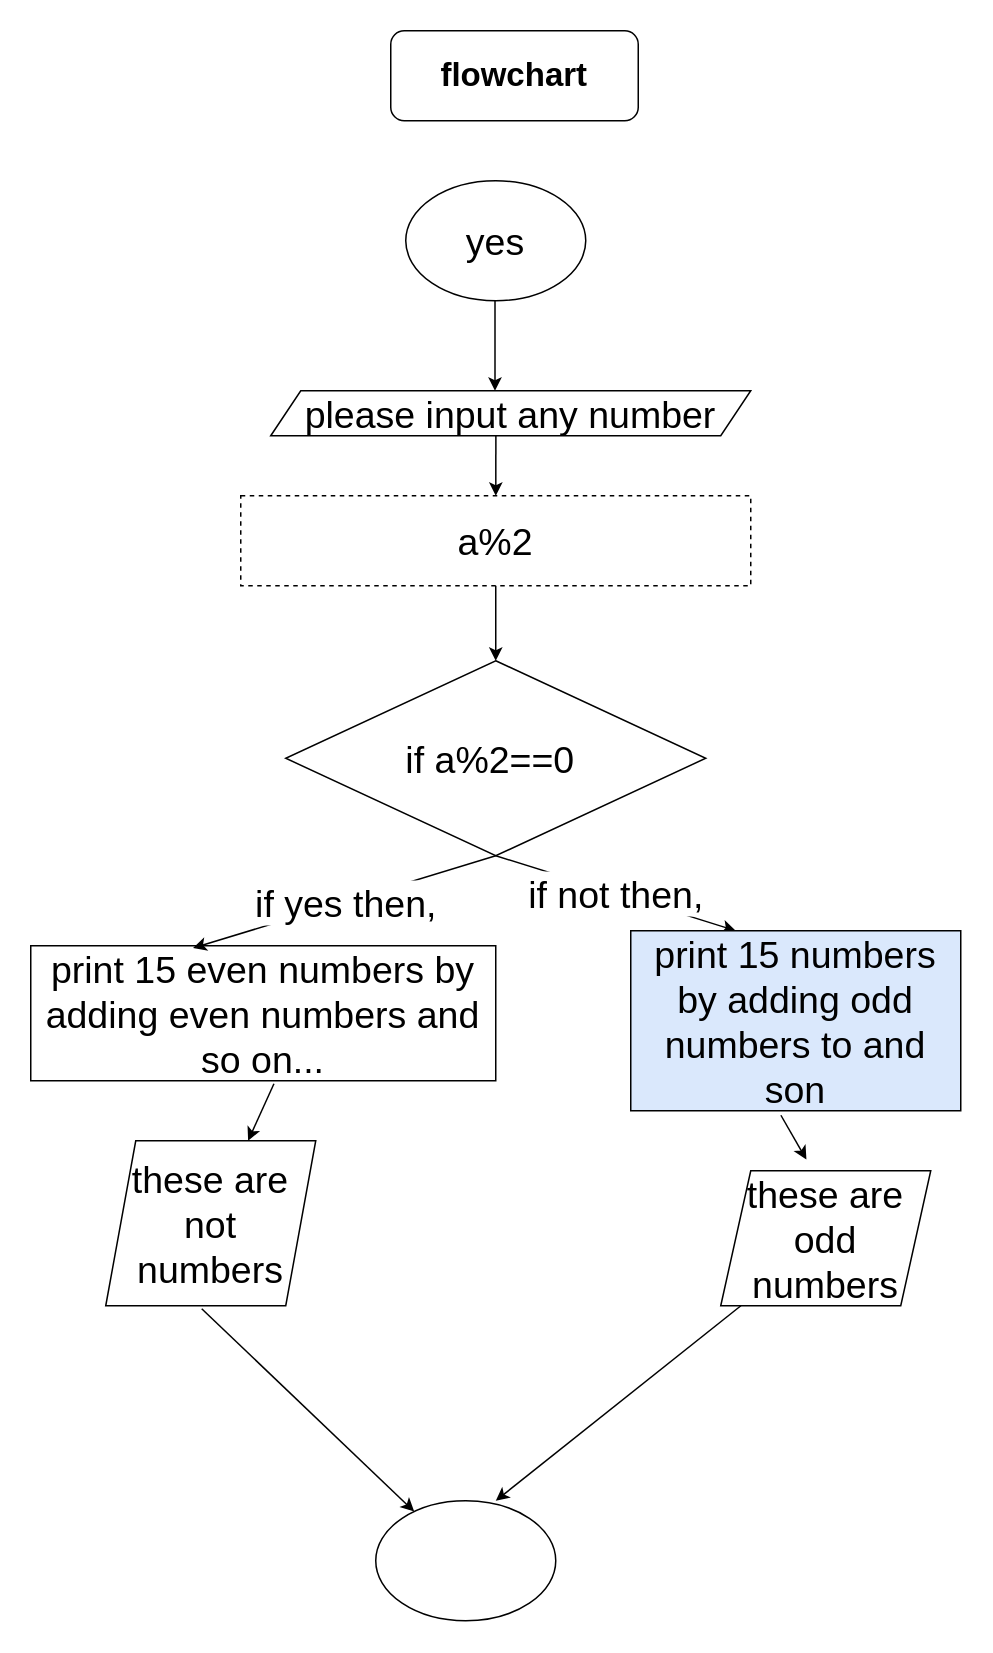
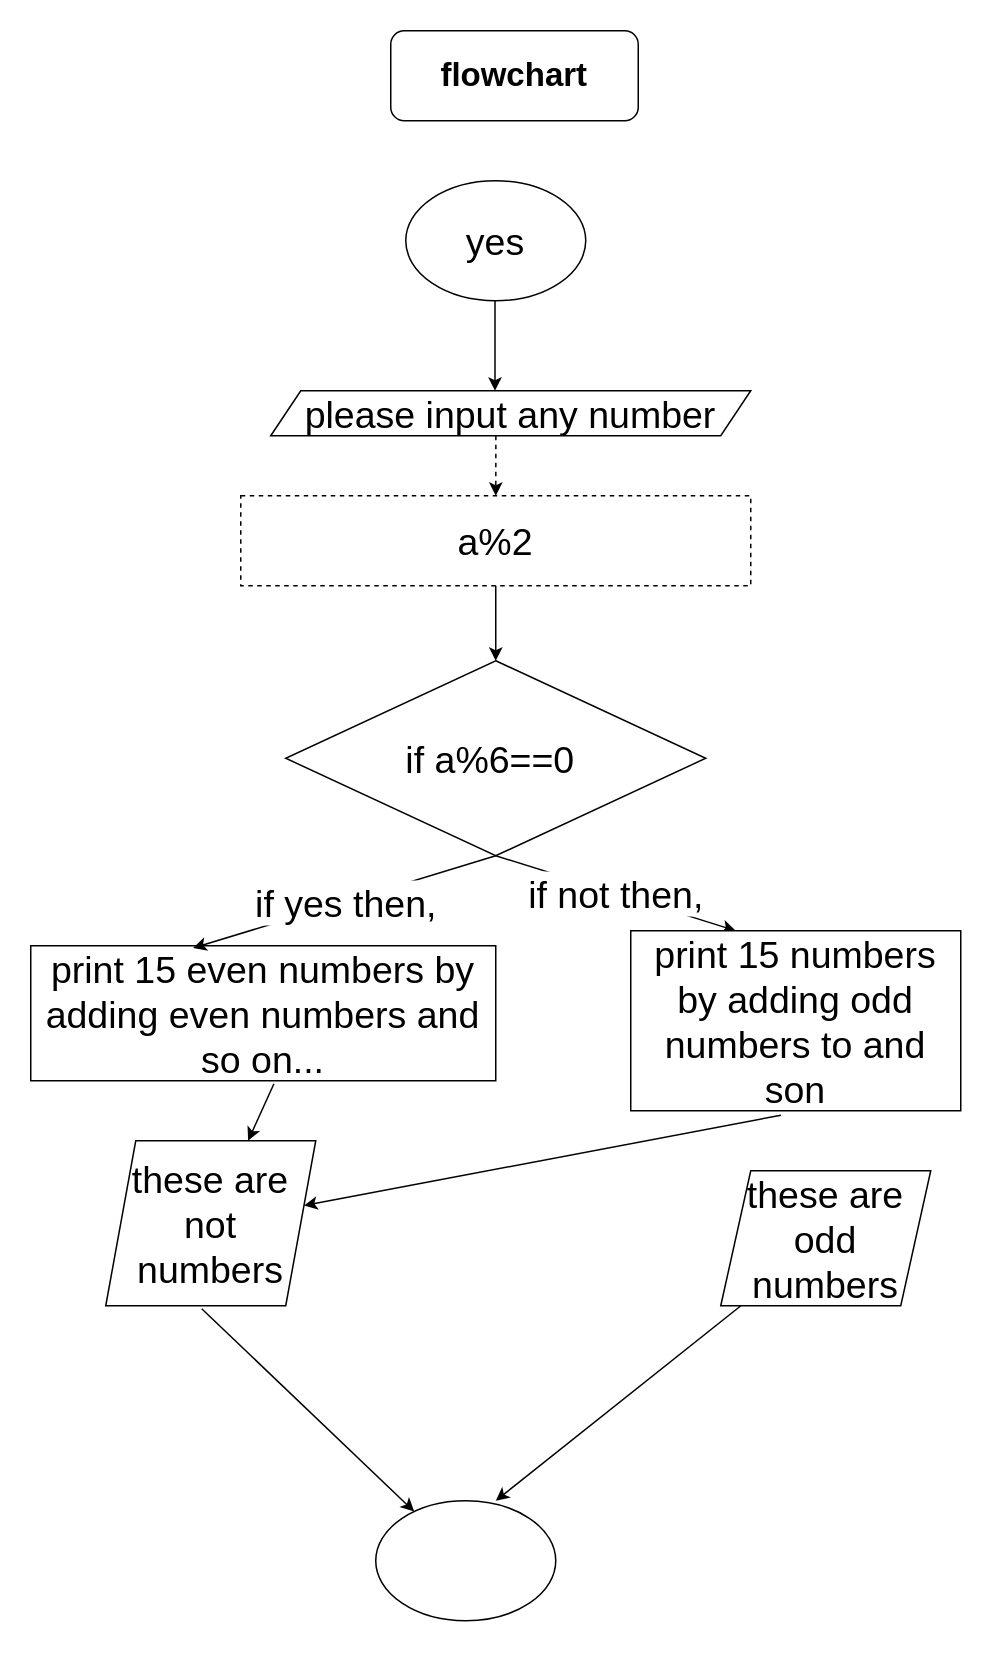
(496, 460) -> (496, 460)
(496, 758) -> (496, 758)
(796, 1021) -> (796, 1021)
(791, 1133) -> (548, 1159)
